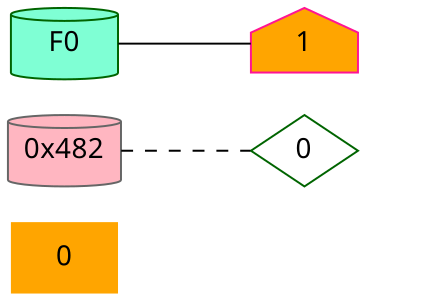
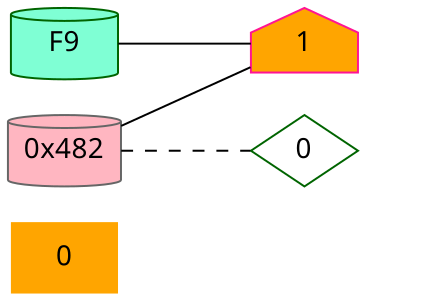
(64, 44) -> (64, 44)
none -> (186, 97)
